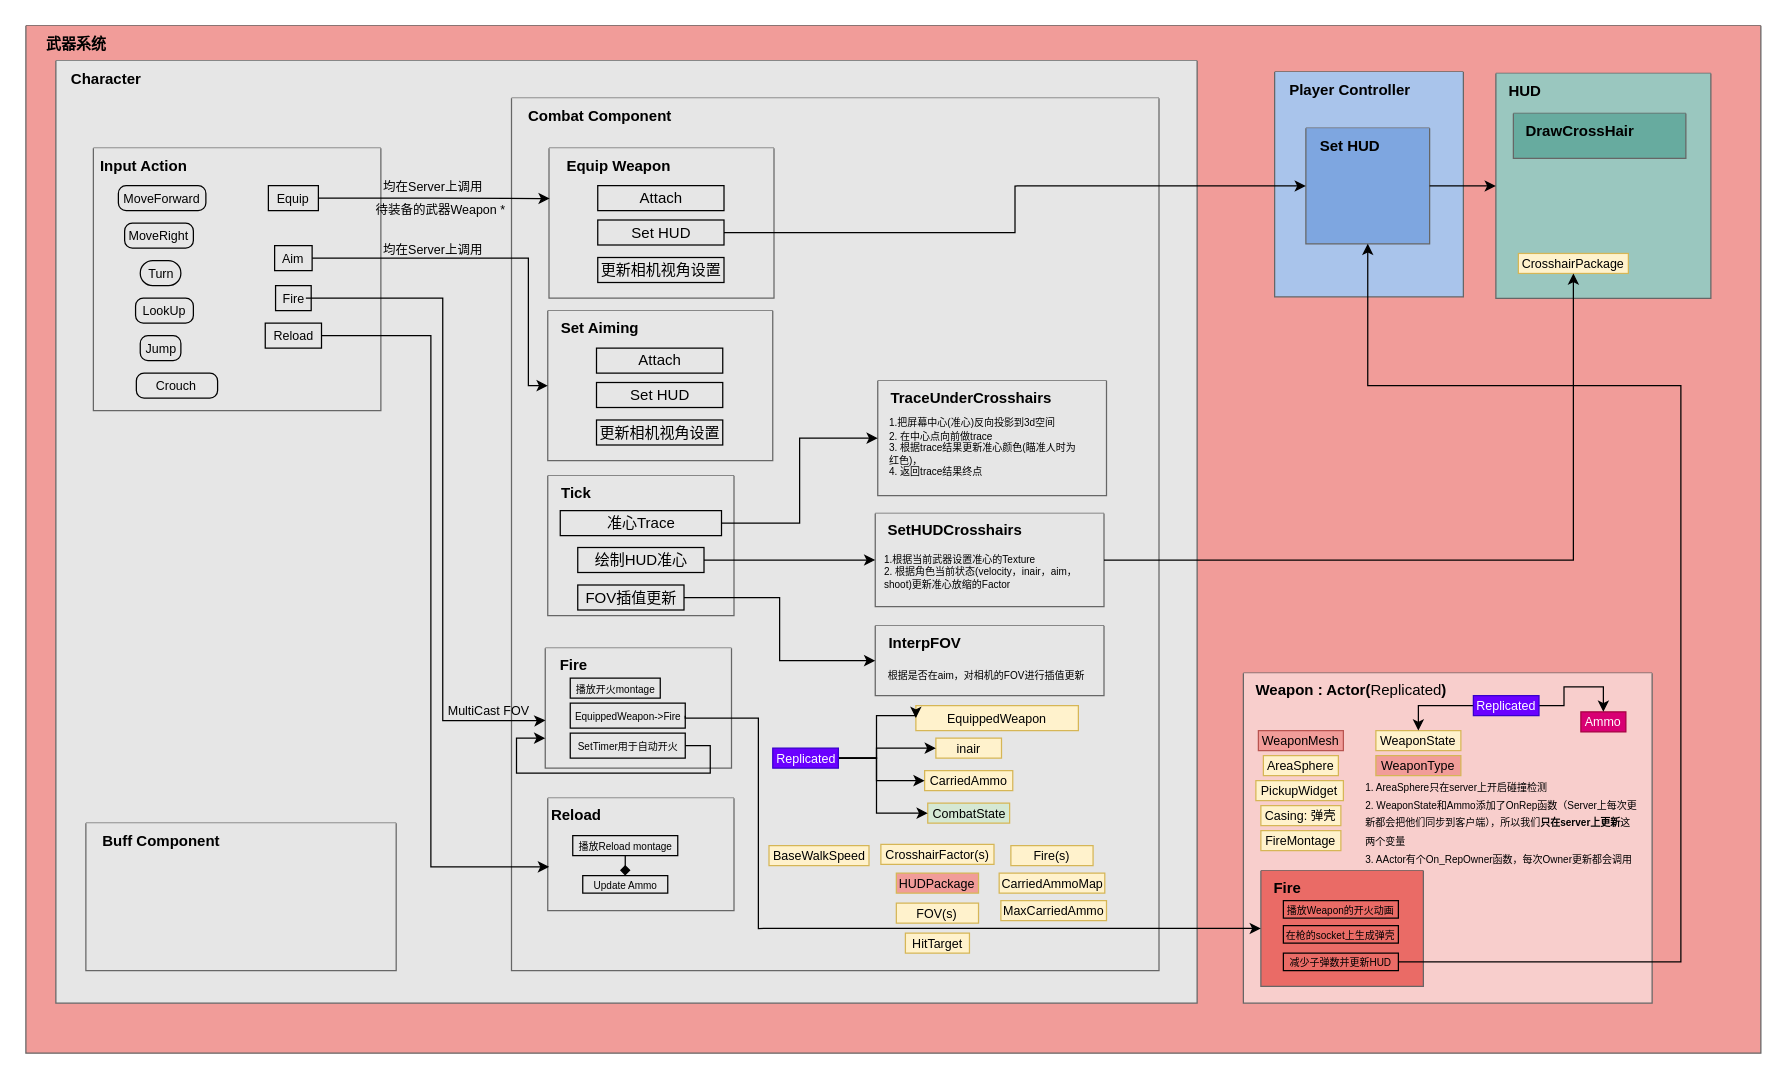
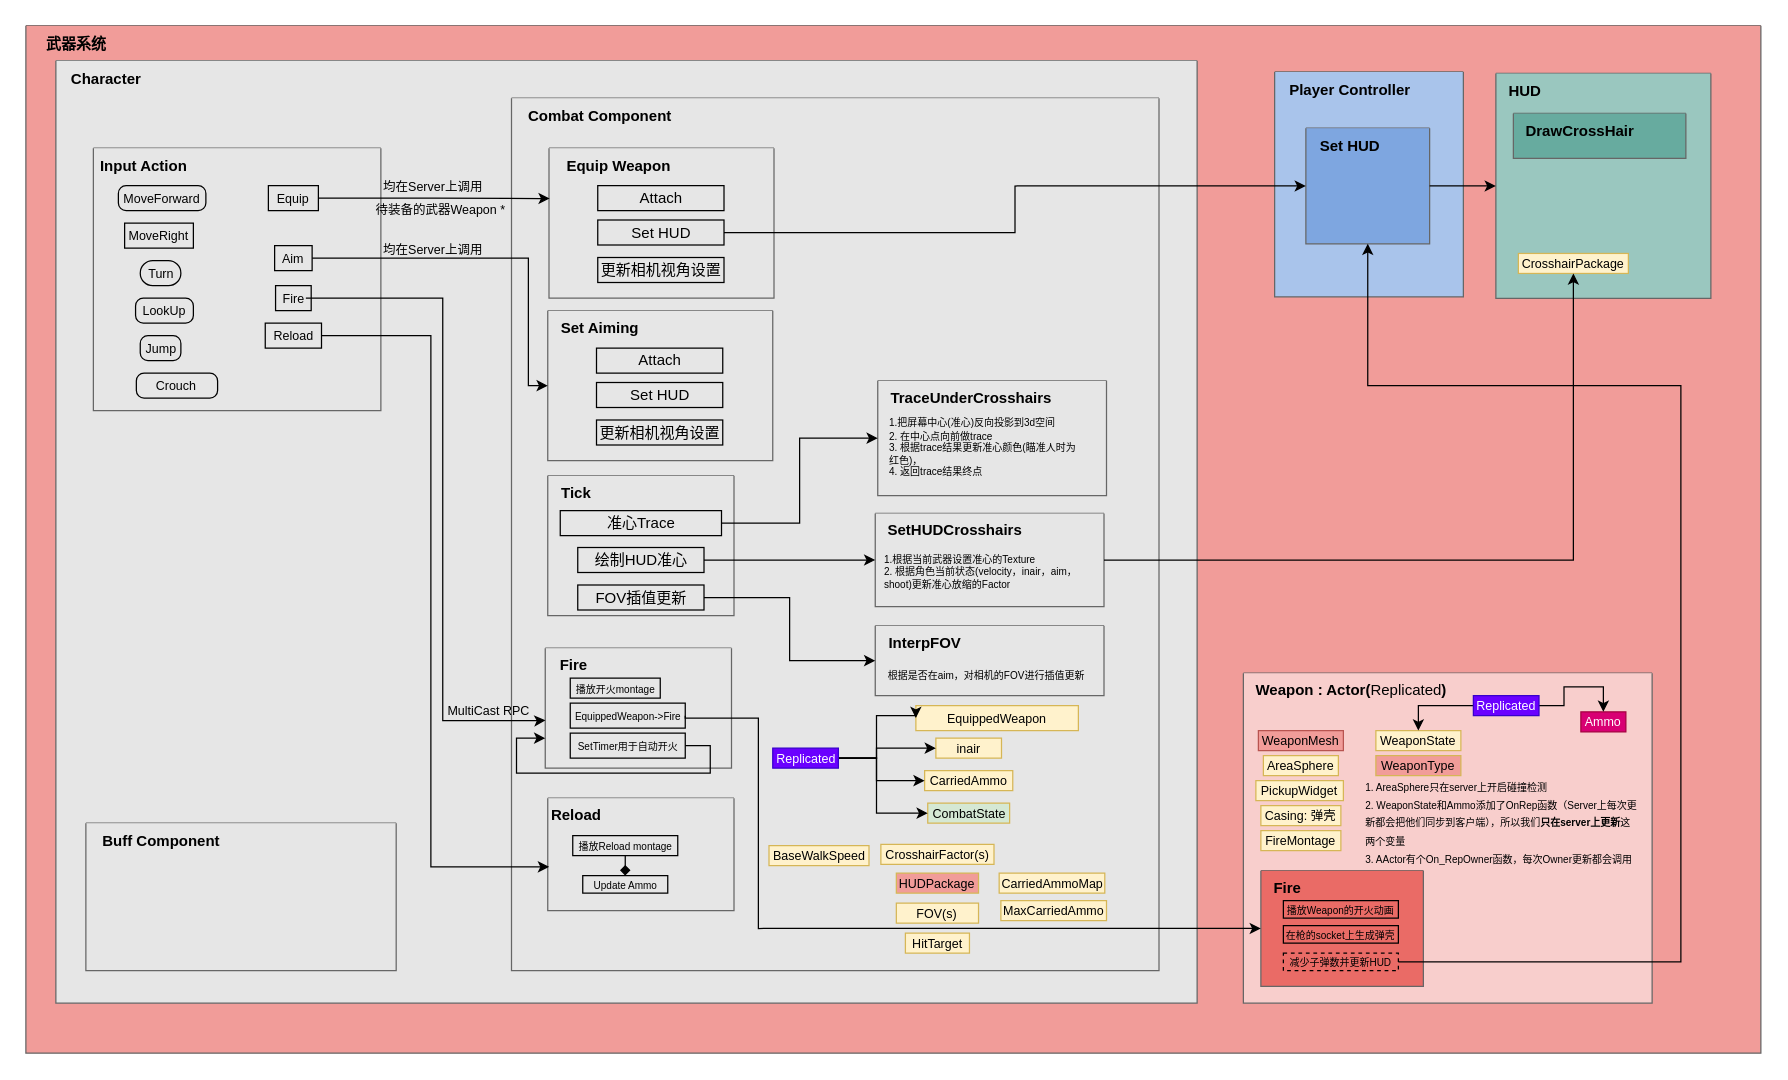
(159, 236) -> (159, 236)
(631, 598) -> (641, 598)
(489, 711) -> (489, 711)
(1052, 856) -> none
(1341, 962) -> (1341, 962)
